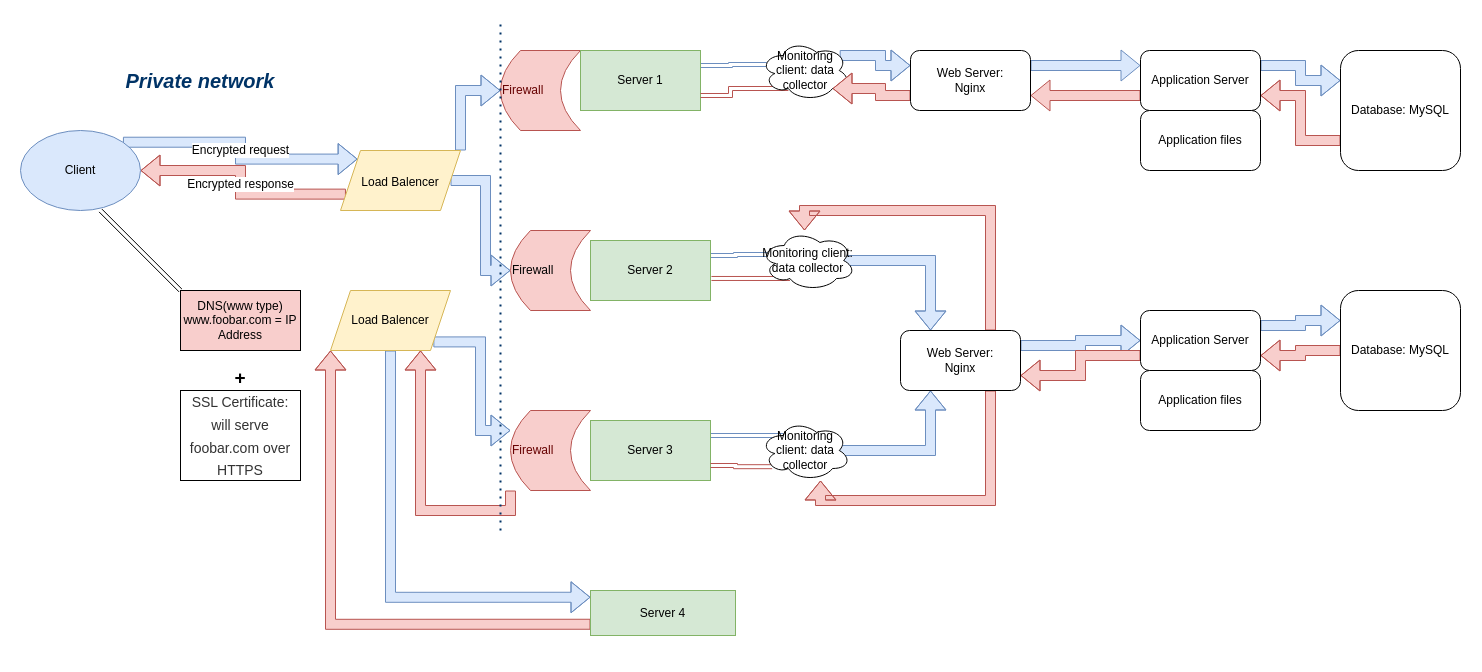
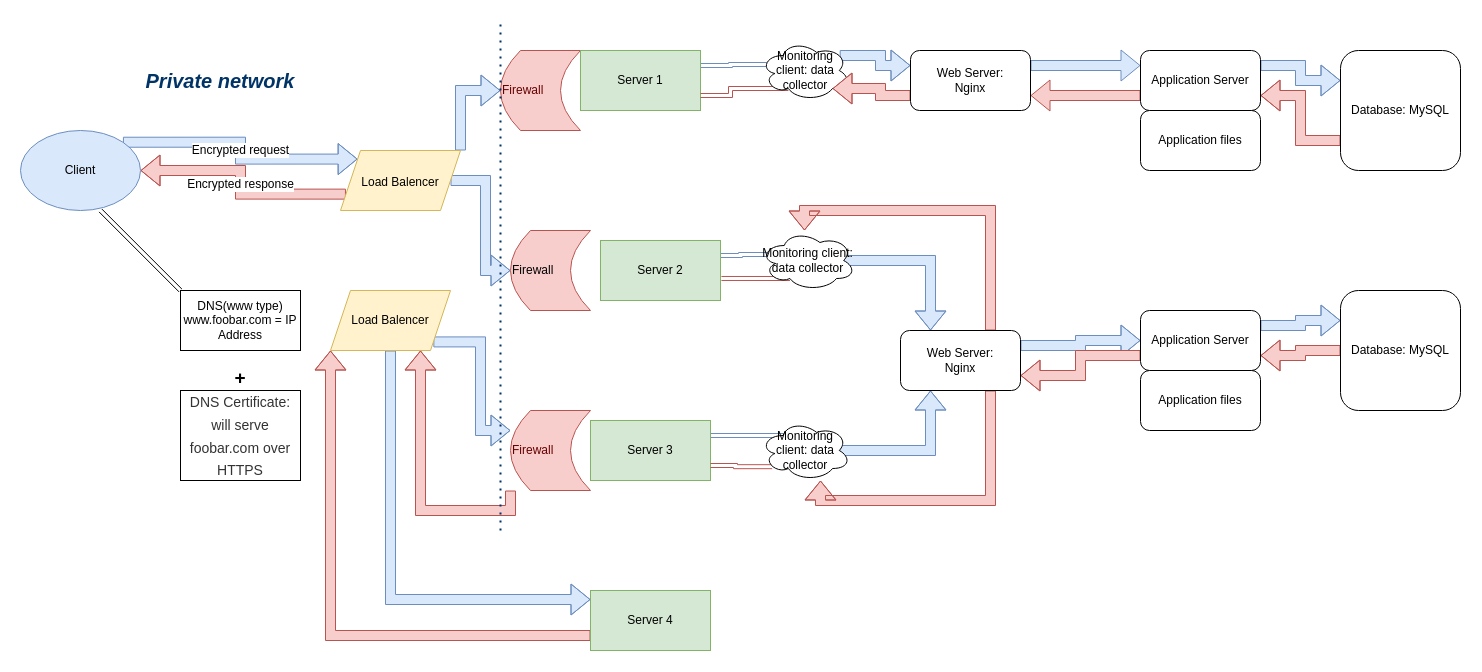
(201, 81) -> (221, 81)
(651, 271) -> (661, 271)
(241, 321) -> (241, 321)
(241, 436) -> (241, 436)
(663, 613) -> (651, 621)
